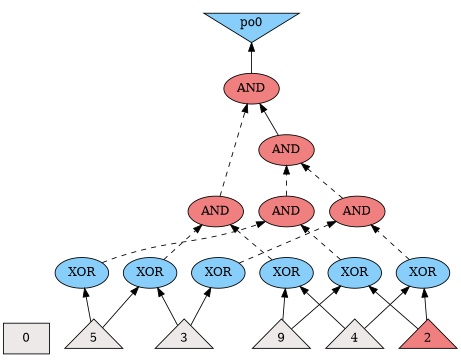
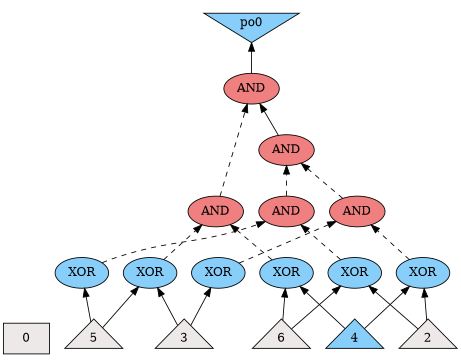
(281, 339) -> (281, 339)
(355, 339) -> (355, 339)
(428, 339) -> (428, 339)
